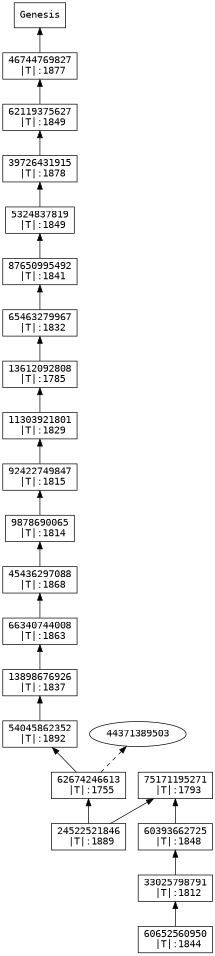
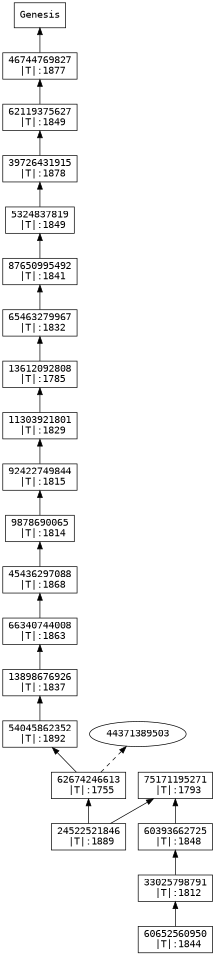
(40, 477) -> (40, 477)
